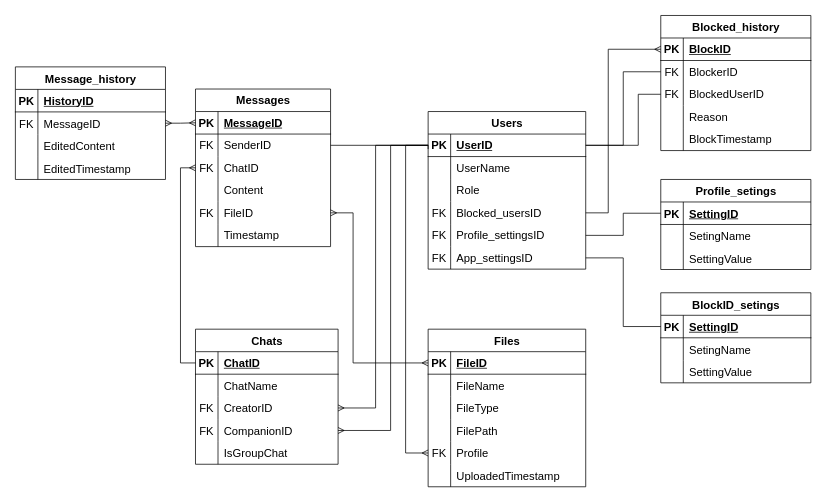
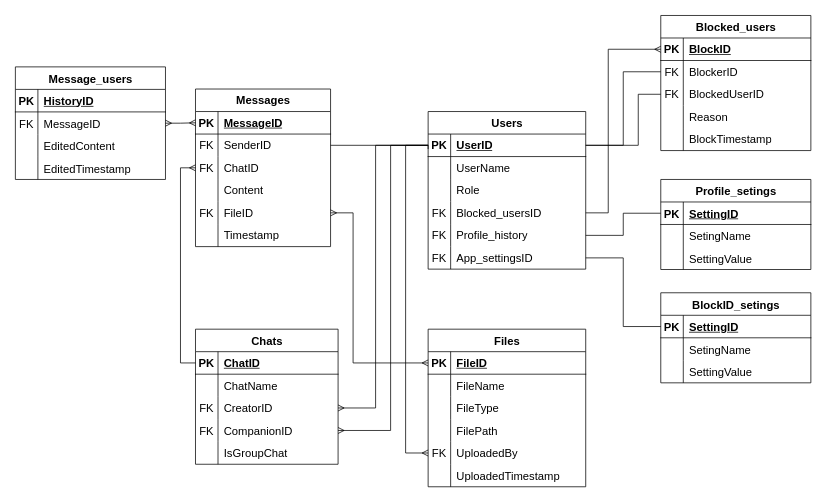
(736, 27) -> (736, 27)
(91, 78) -> (91, 78)
(509, 235) -> (499, 235)
(476, 453) -> (486, 453)
